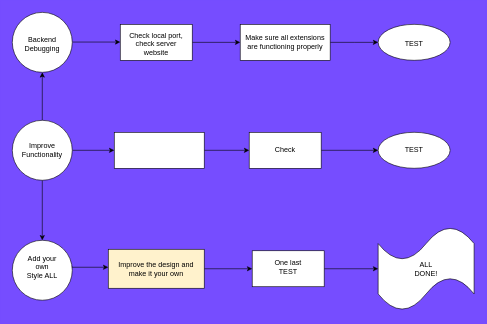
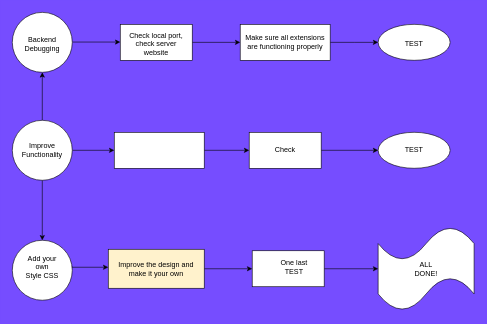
(42, 267) -> (42, 267)
(288, 267) -> (294, 267)
